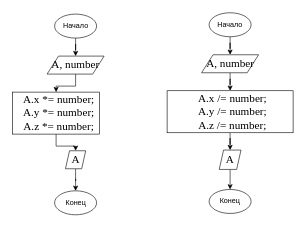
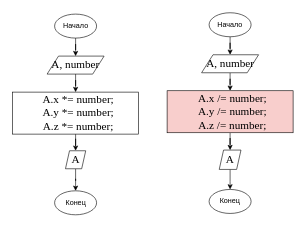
(230, 112) -> (230, 112)
(56, 113) -> (76, 113)
